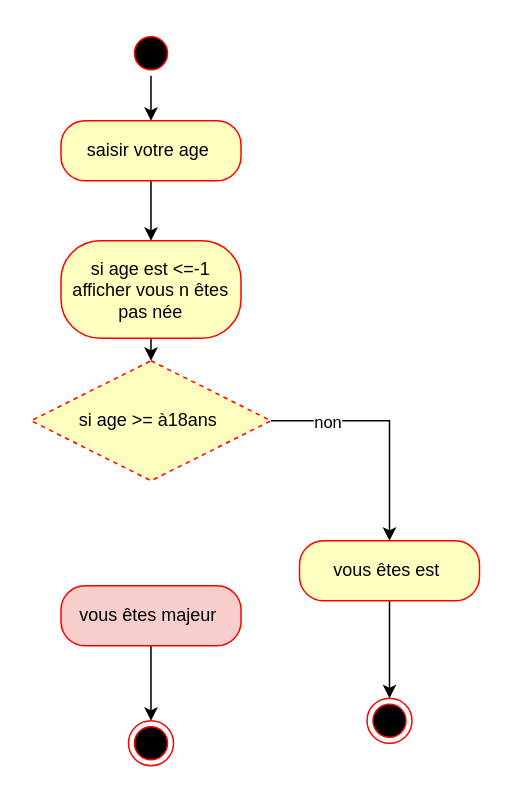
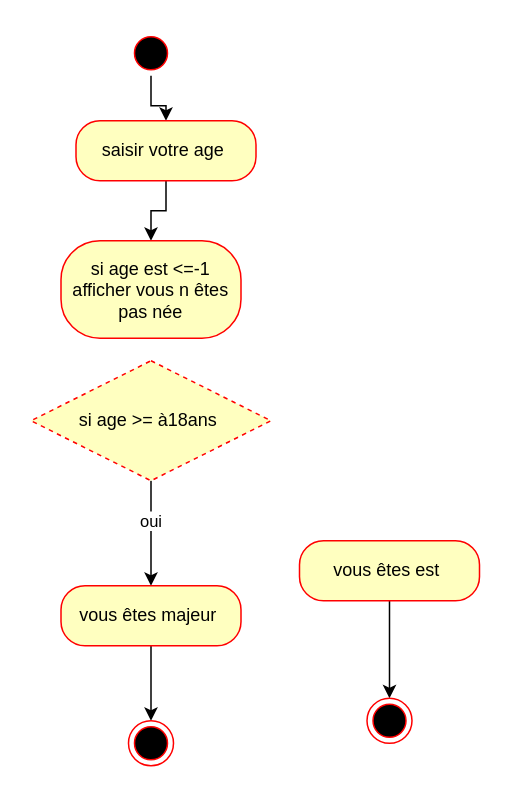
(151, 151) -> (166, 151)
(151, 345) -> none
(385, 421) -> none
none -> (151, 528)
(151, 616) -> (151, 616)
